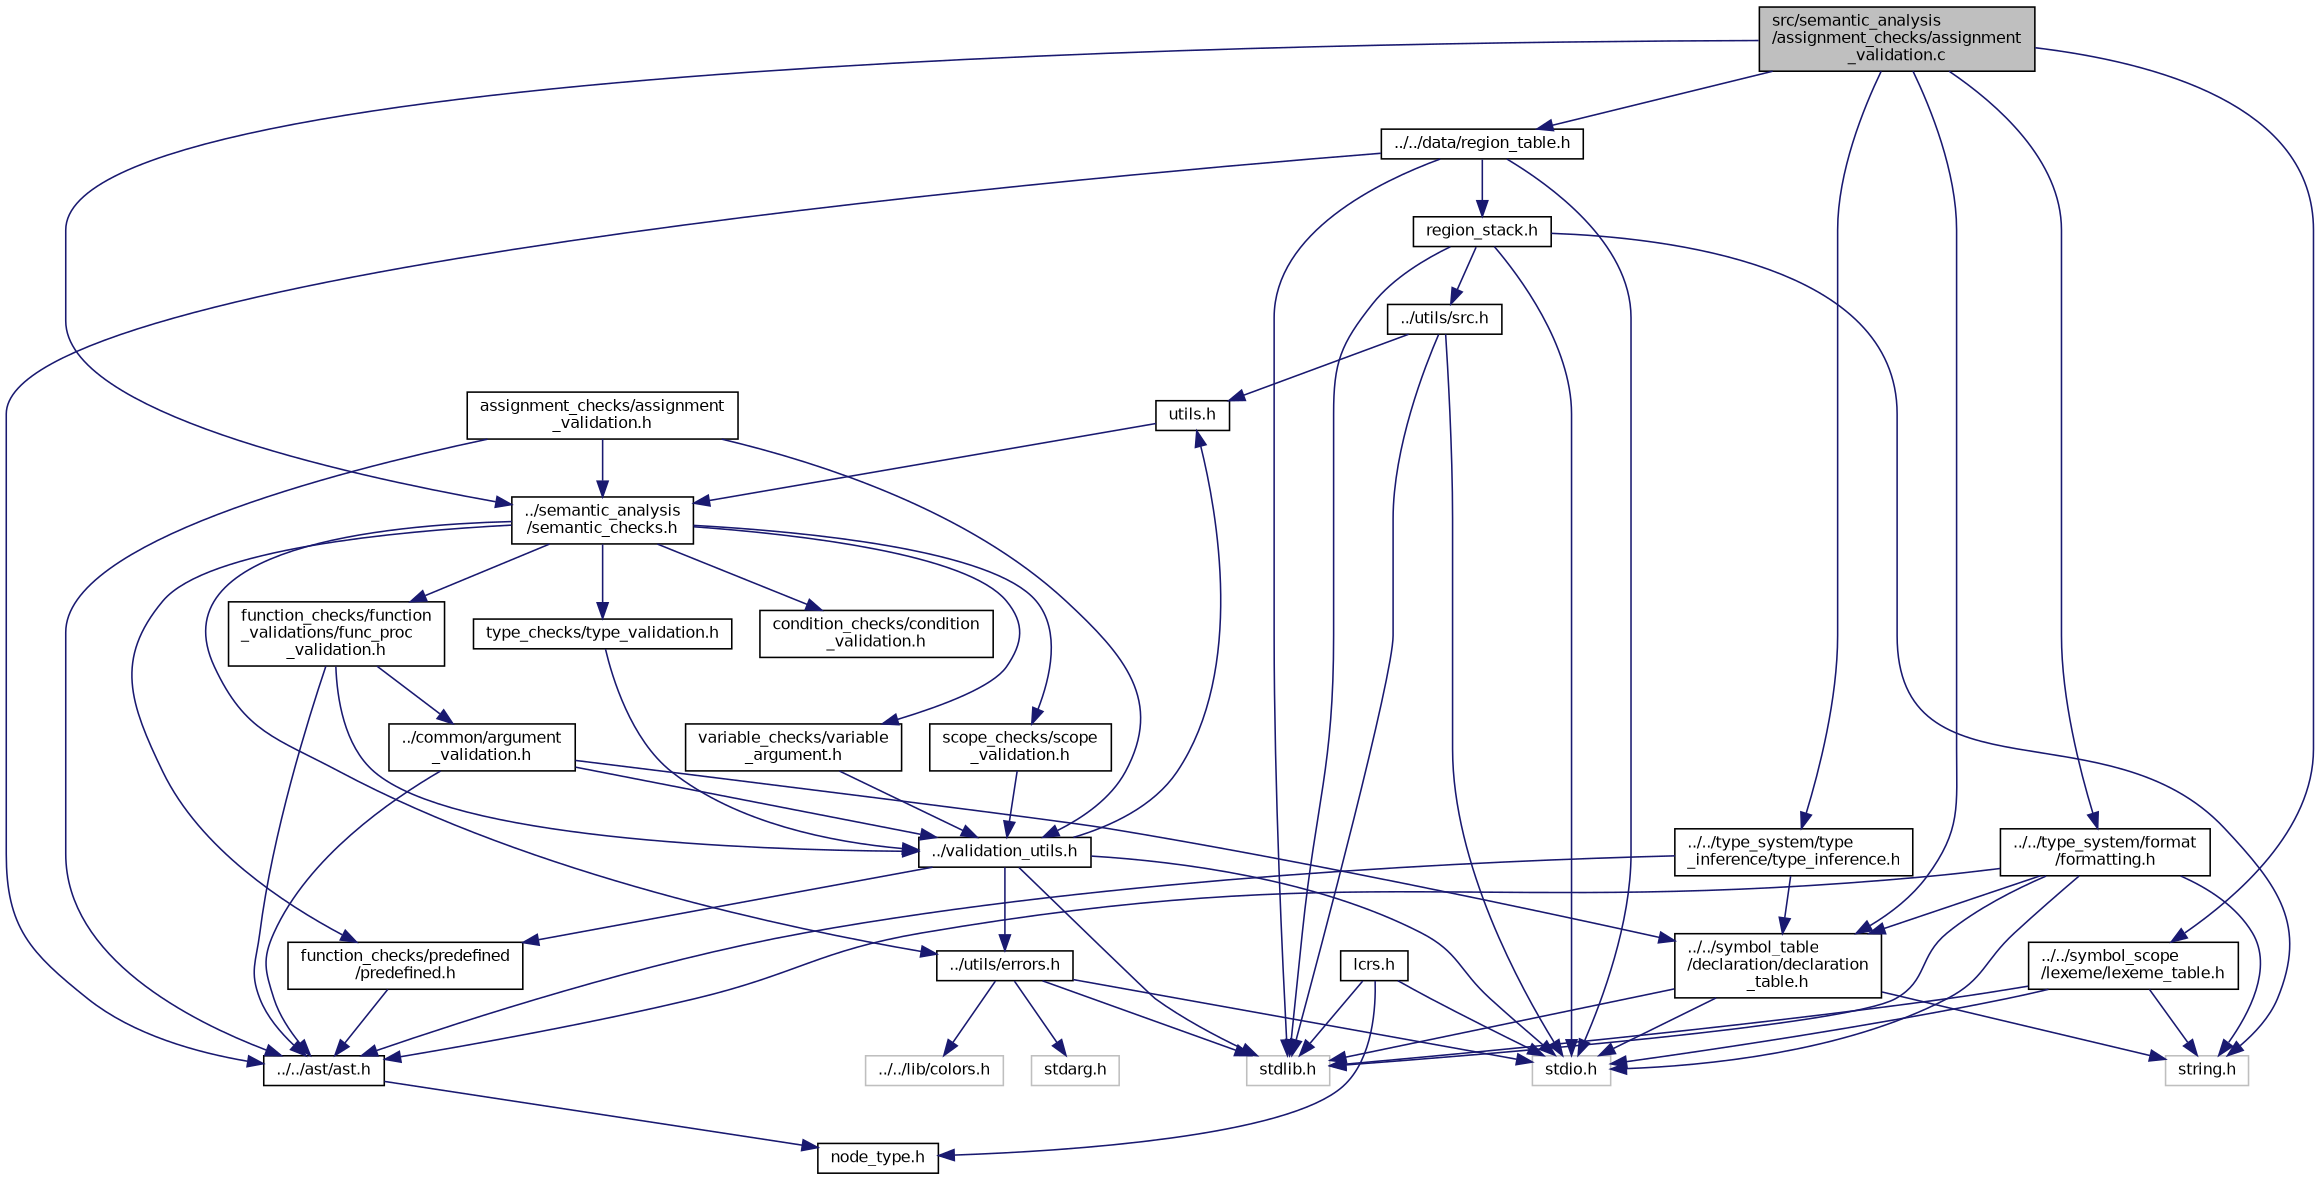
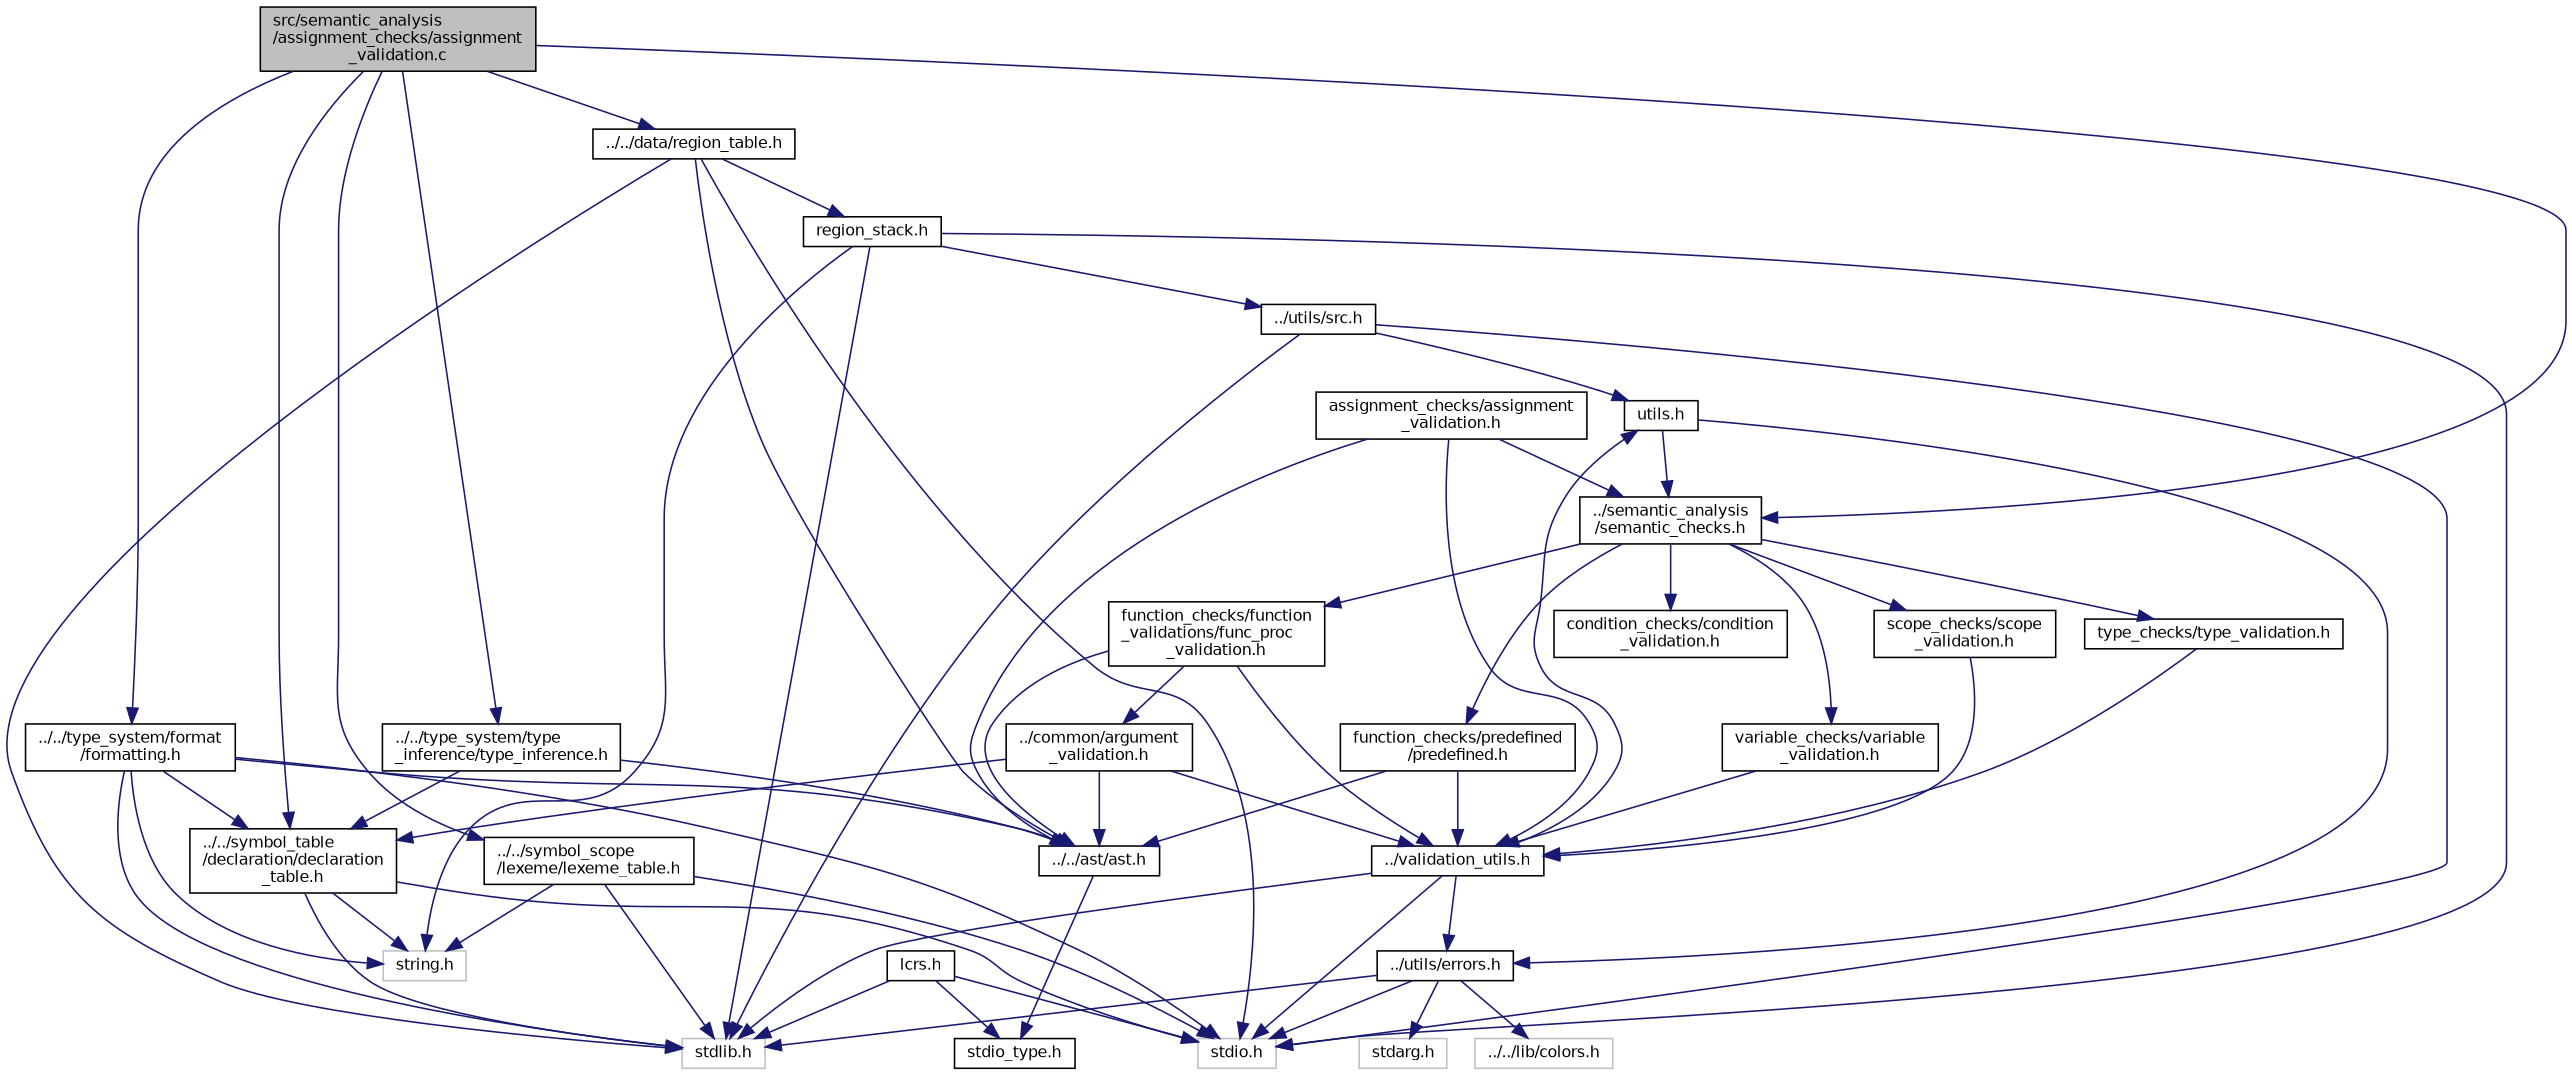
(794, 747) -> (1830, 747)
(366, 785) -> (2376, 774)
(736, 903) -> (1458, 800)
(878, 1158) -> (1015, 1053)
